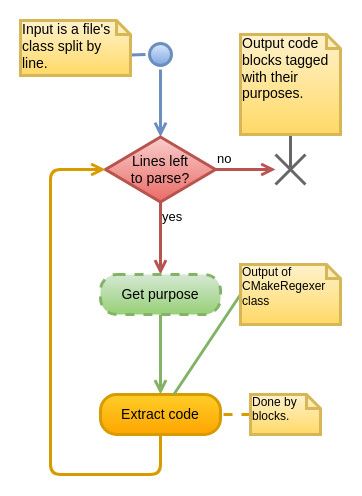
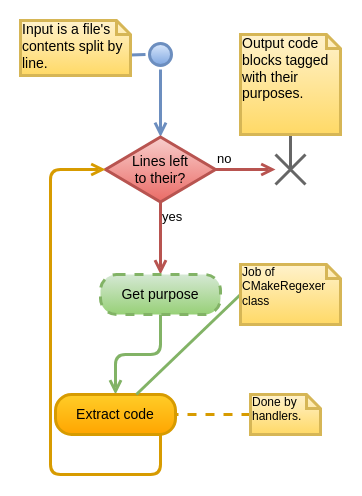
(77, 47) -> (77, 47)
(161, 170) -> (161, 170)
(292, 287) -> (292, 287)
(274, 410) -> (280, 410)
(161, 415) -> (116, 415)
